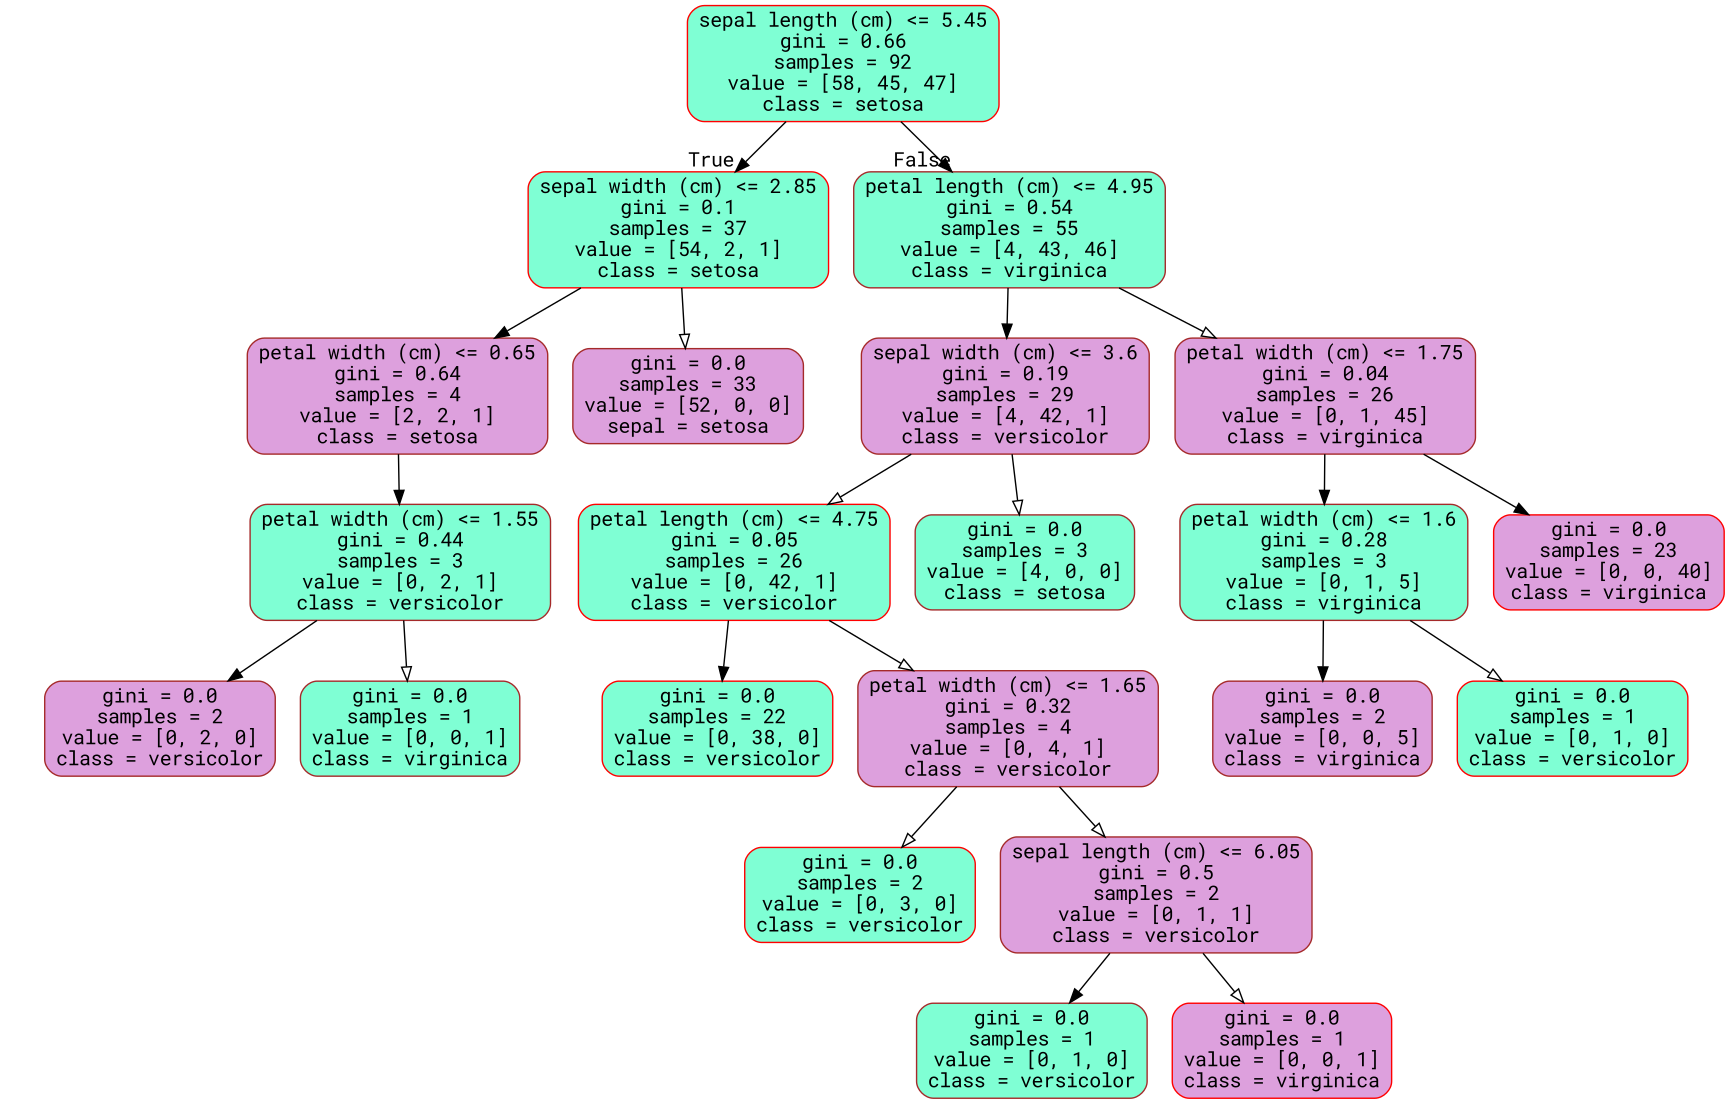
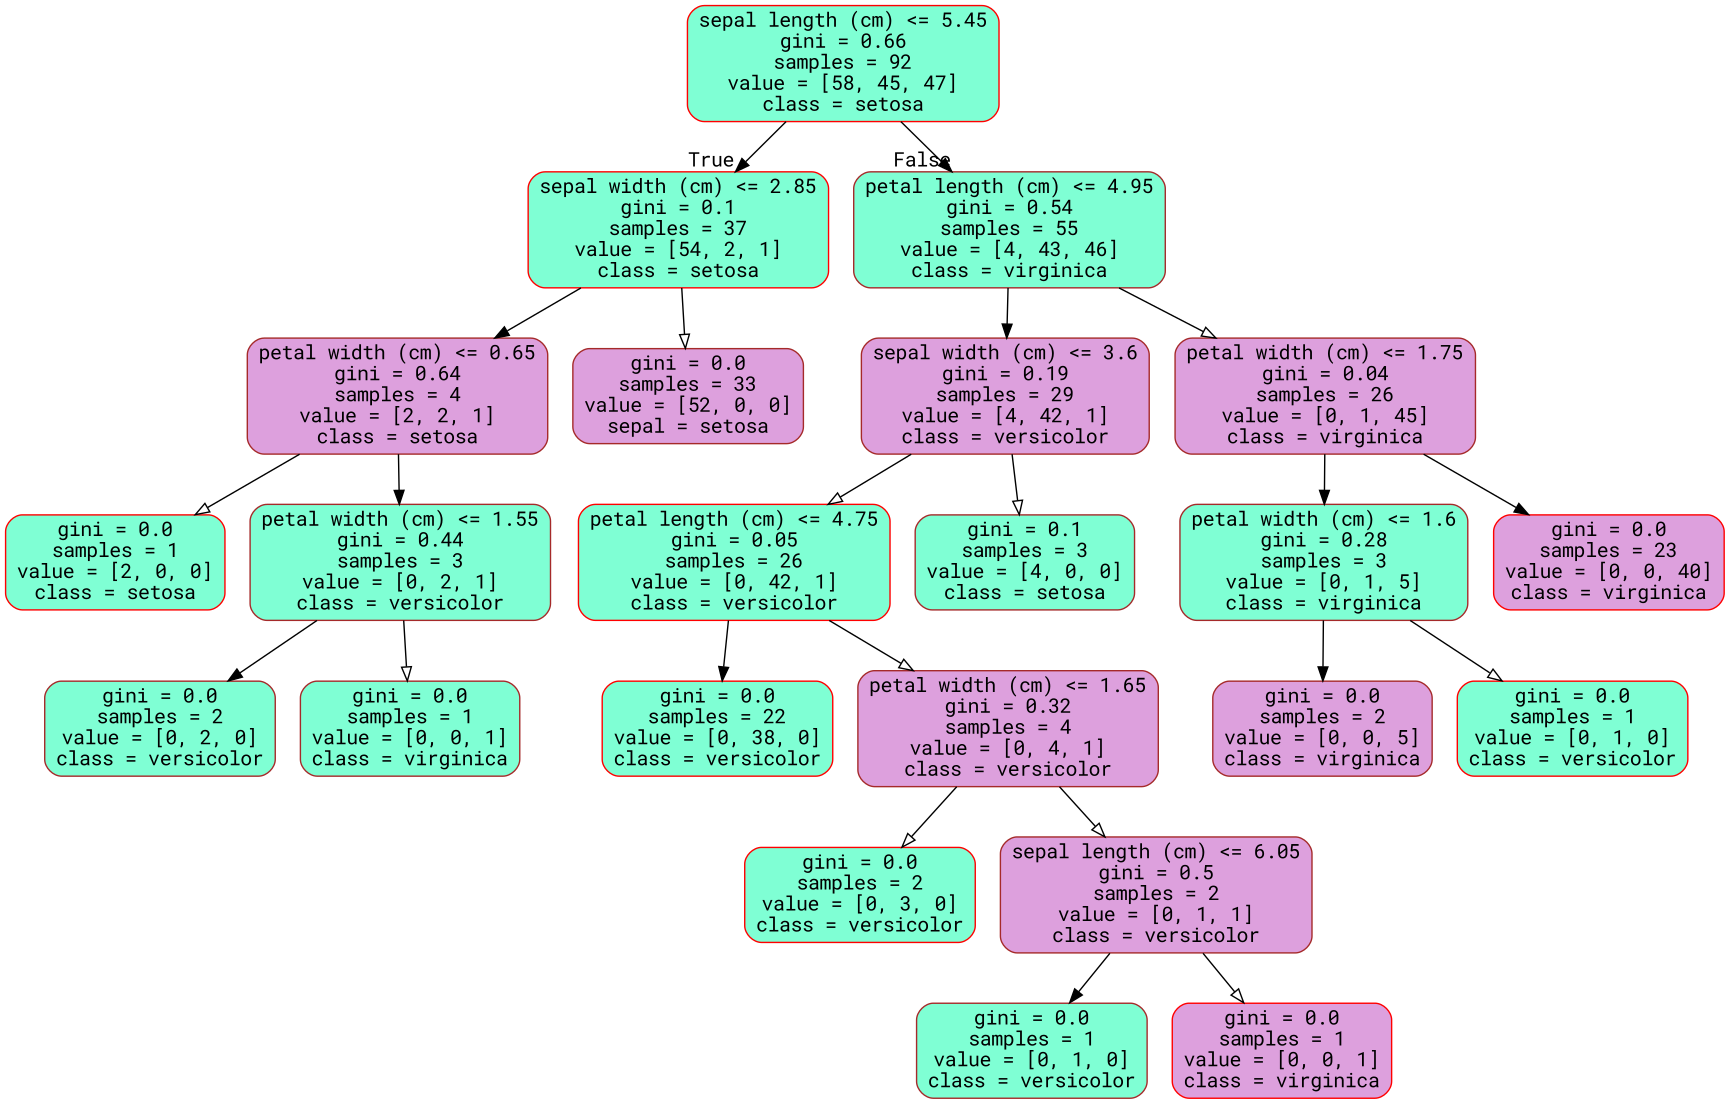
none -> (115, 562)
(1025, 562) -> (1025, 562)
(160, 729) -> (160, 729)
